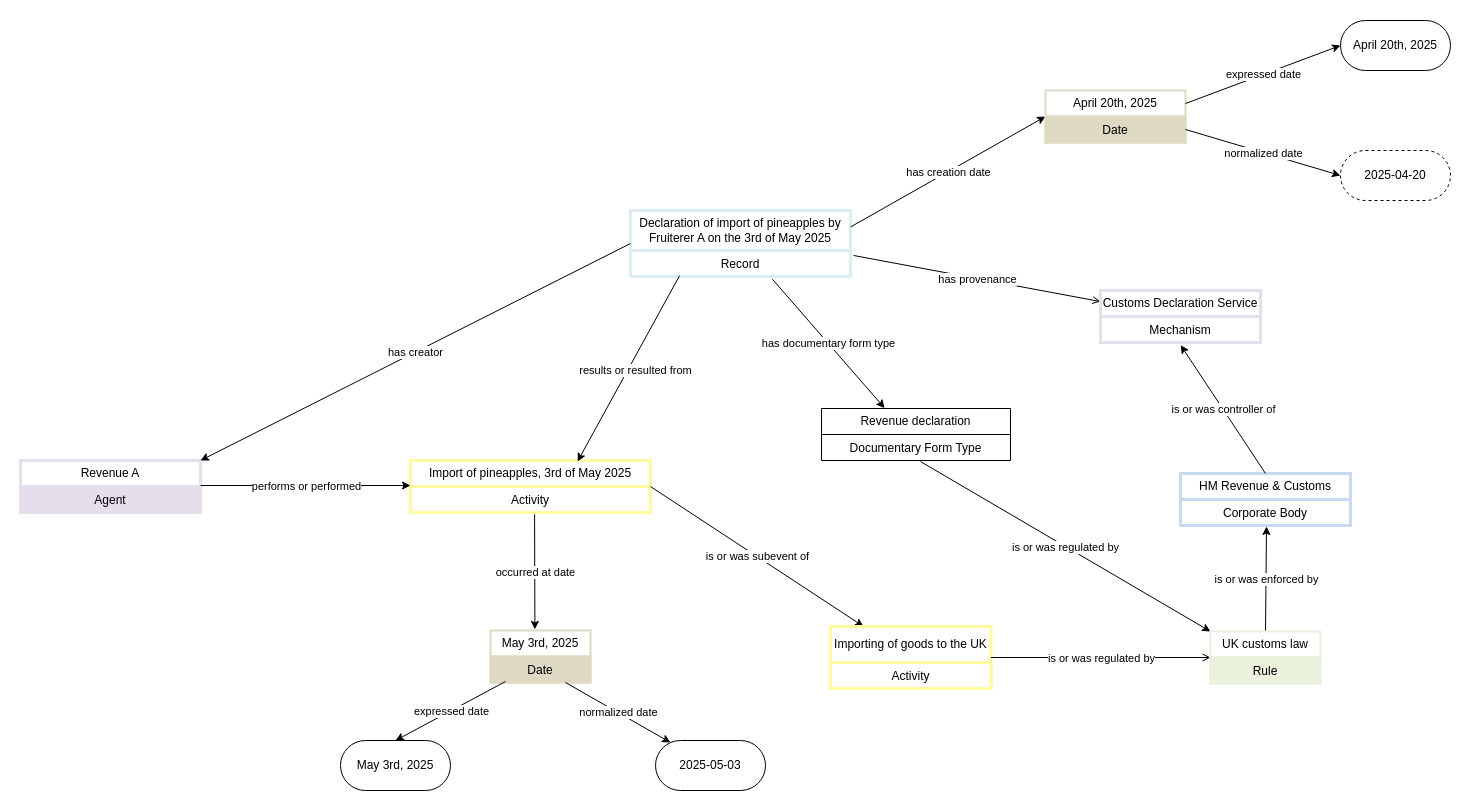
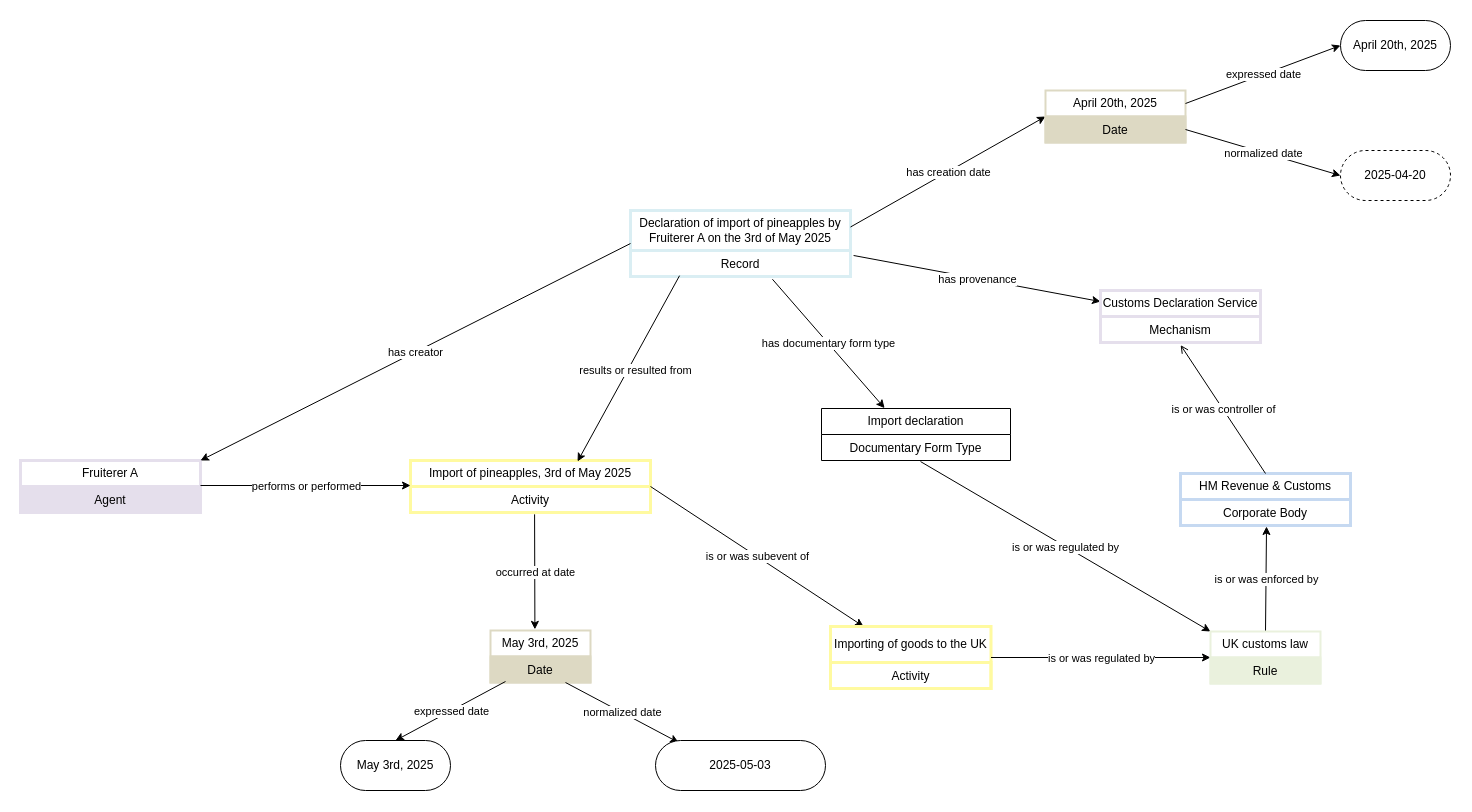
(1093, 300) -> (1092, 300)
(1185, 351) -> (1184, 349)
(916, 422) -> (916, 422)
(111, 474) -> (111, 474)
(1203, 658) -> (1202, 658)
(711, 766) -> (741, 766)
